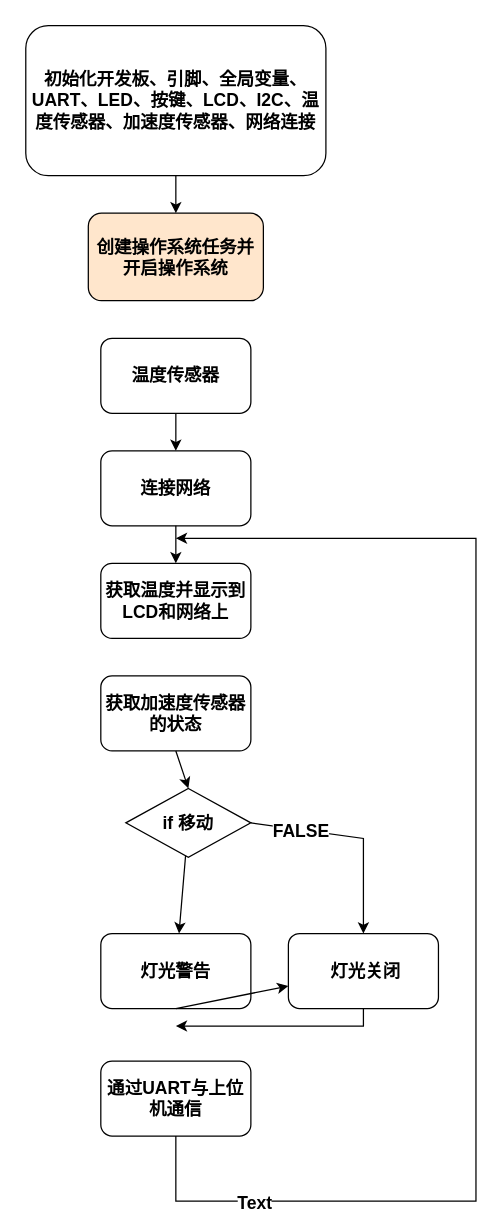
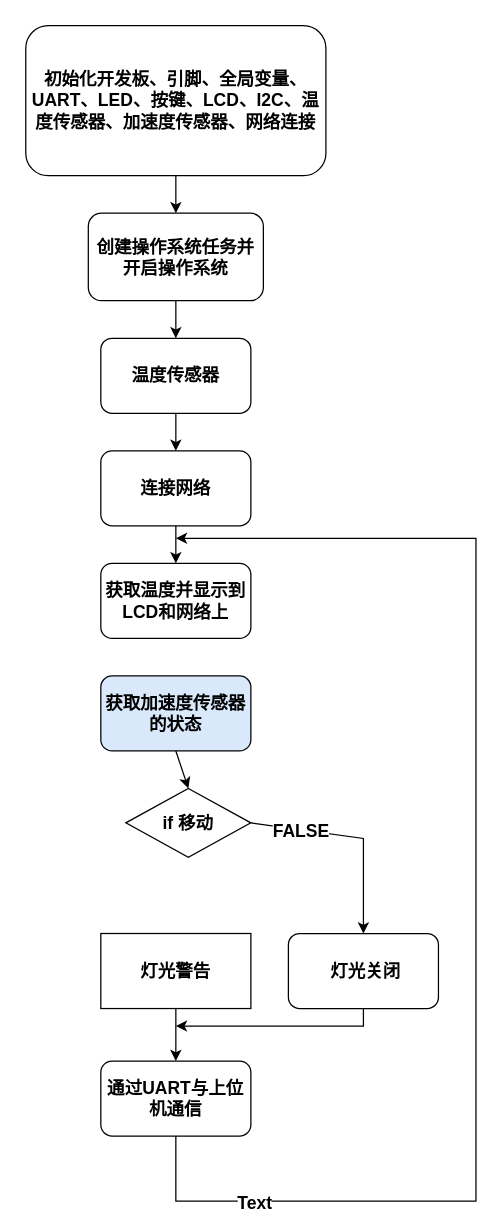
(176, 257) -> (176, 257)
none -> (176, 315)
(176, 713) -> (176, 713)
(182, 890) -> none
(176, 971) -> (176, 971)
(228, 998) -> (176, 1030)
